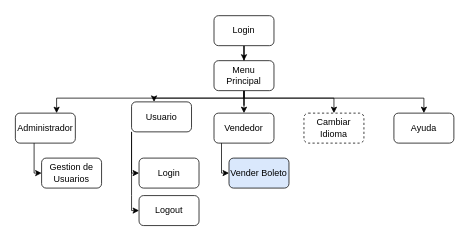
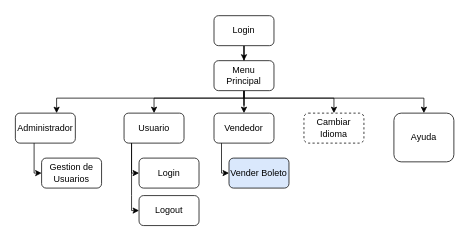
(162, 117) -> (154, 128)
(424, 128) -> (424, 137)
